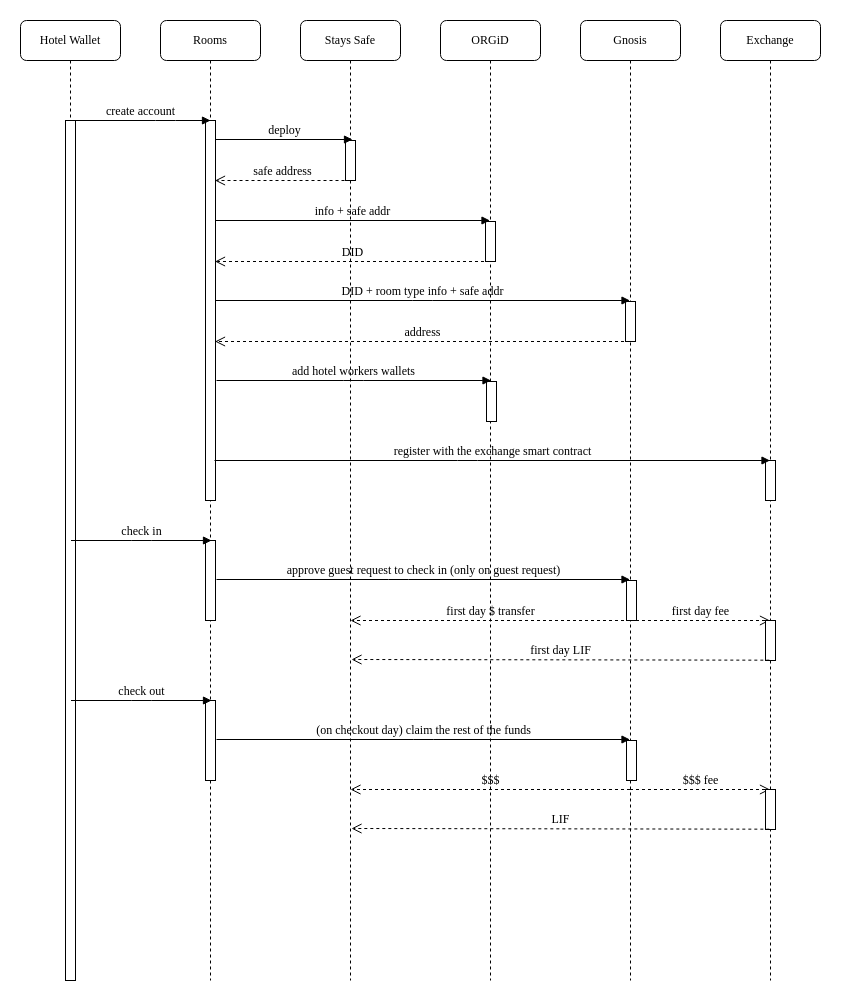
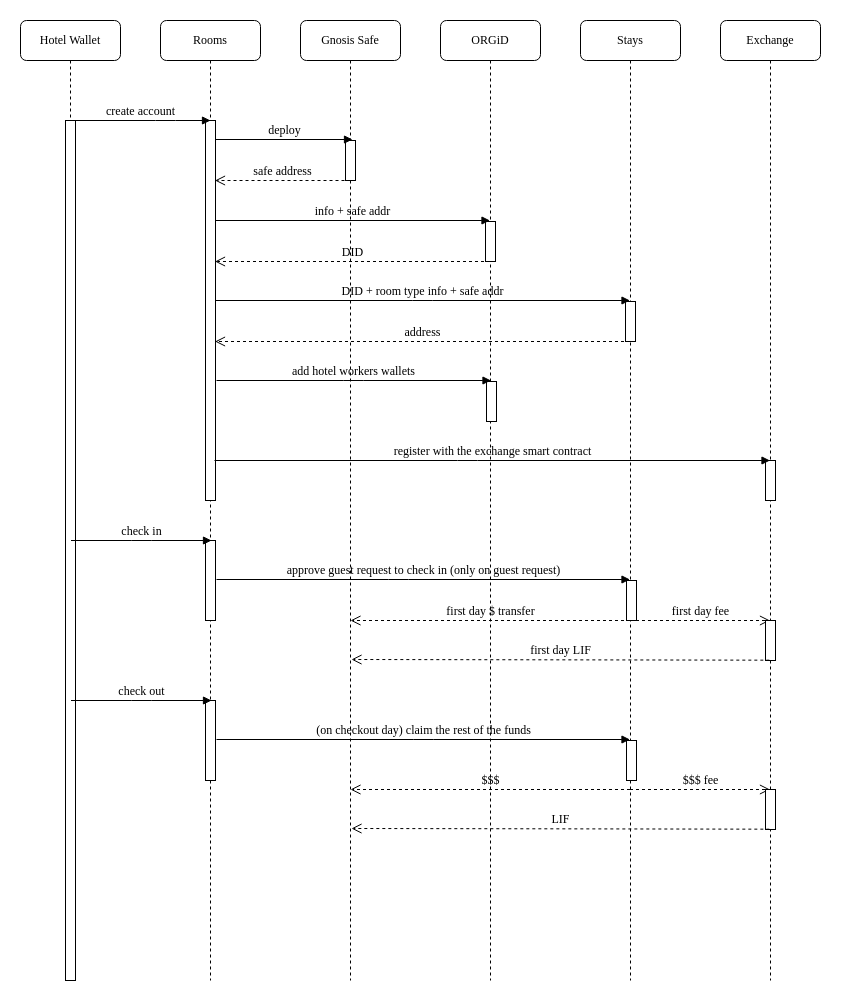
(351, 41) -> (351, 41)
(631, 41) -> (631, 41)
